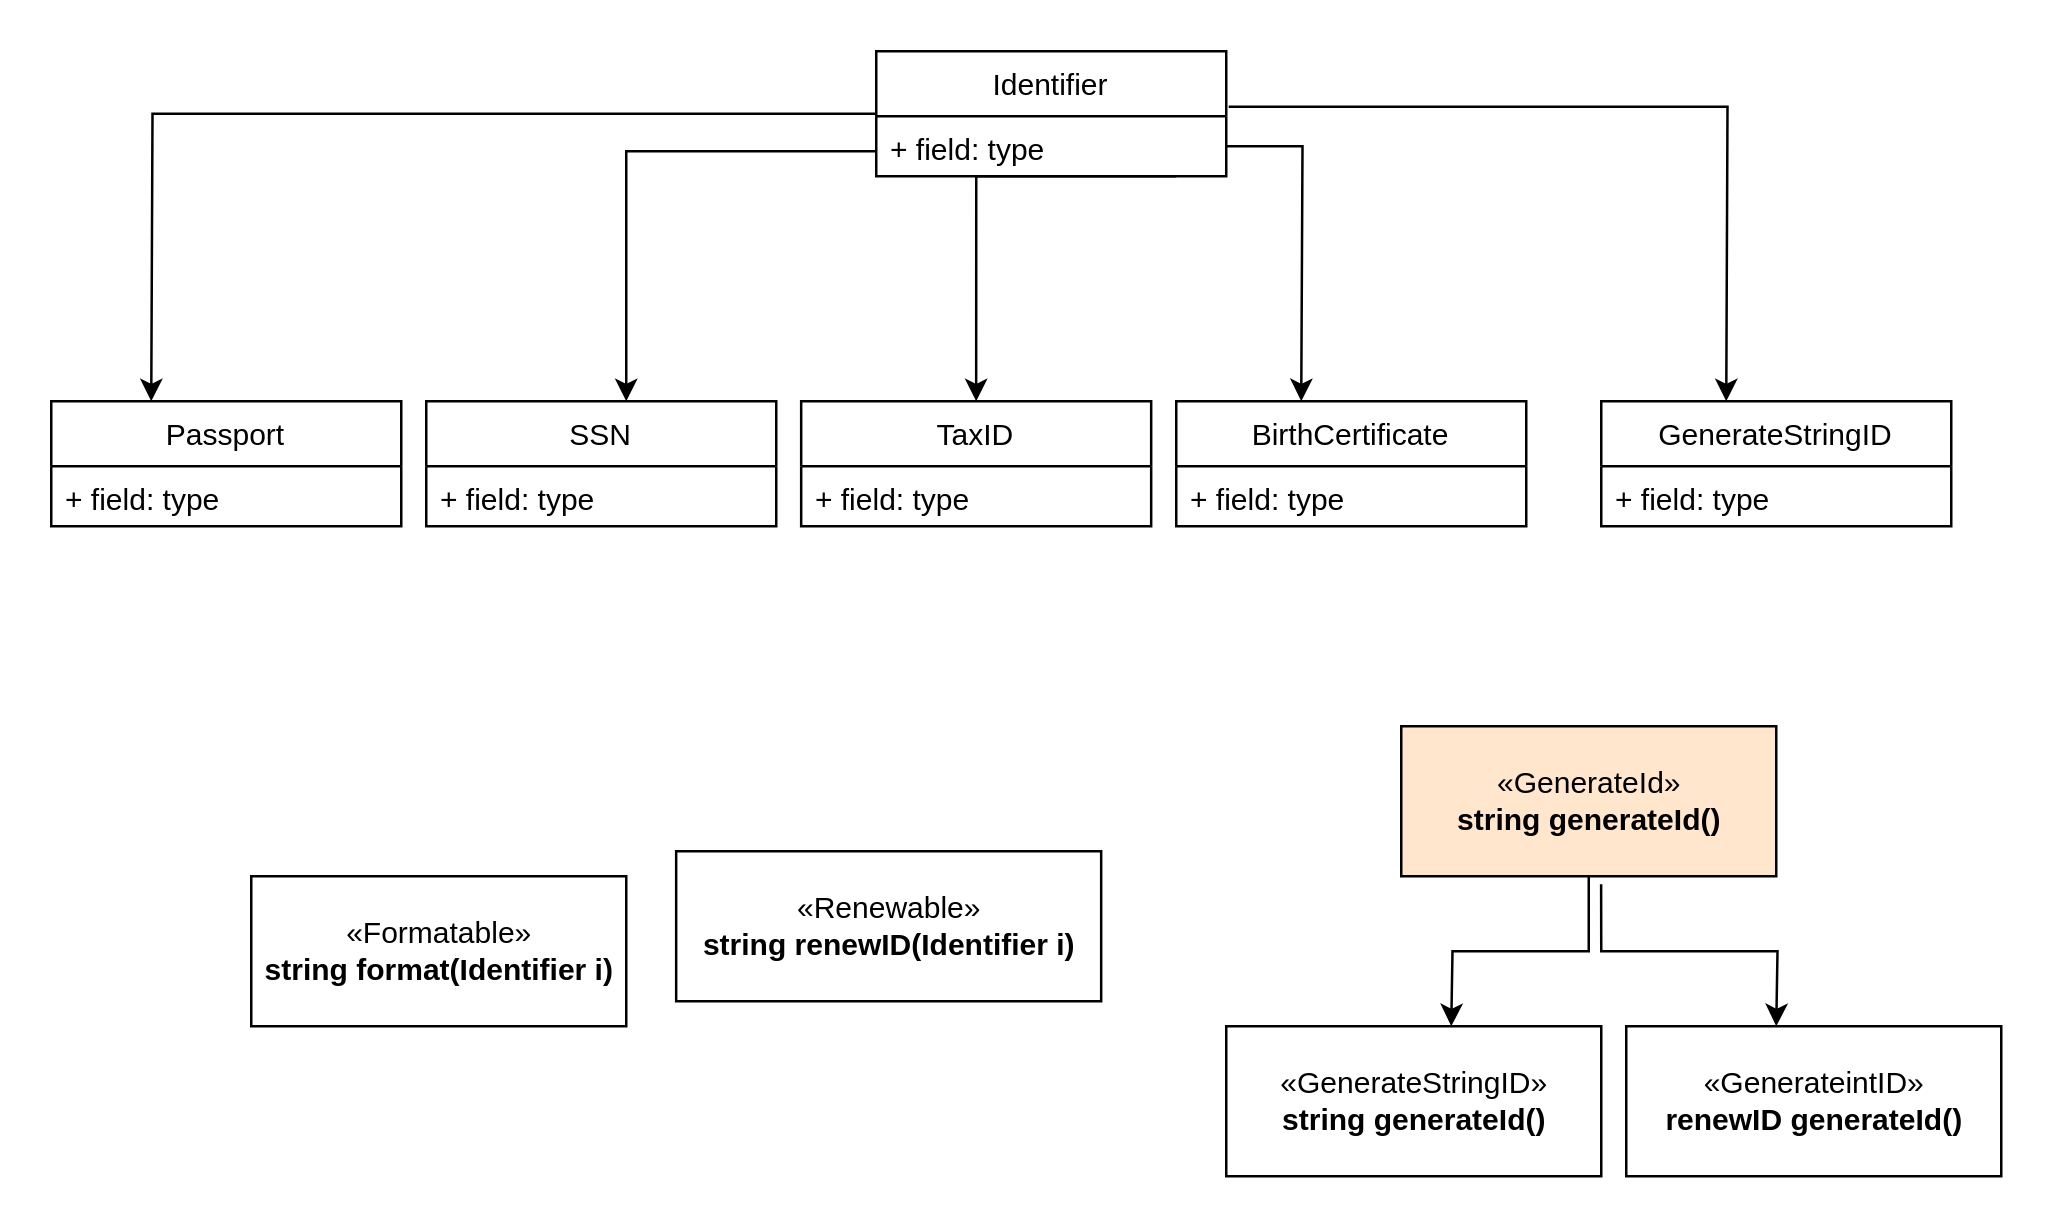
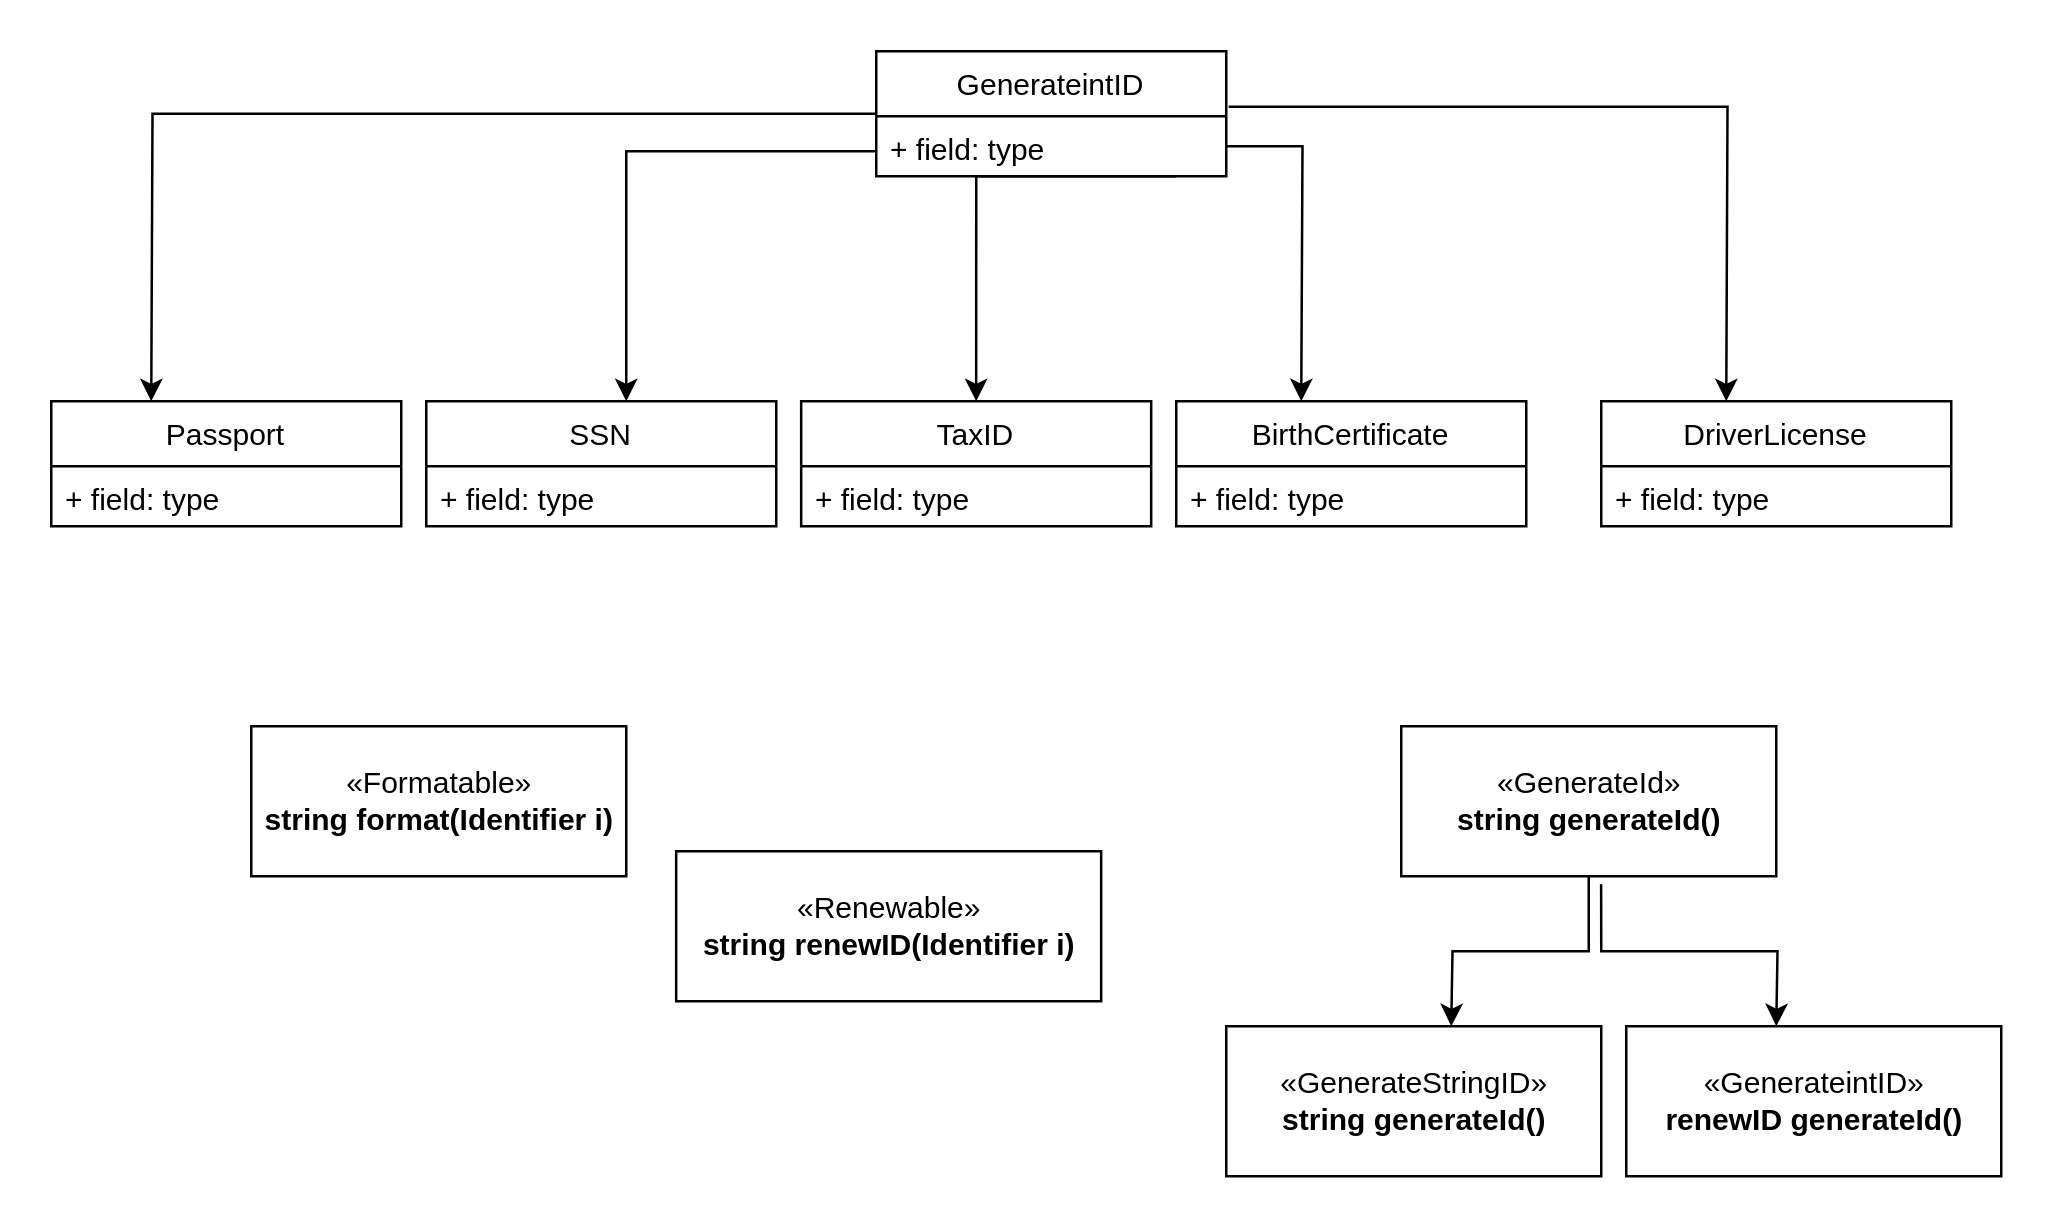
(1050, 85) -> (1050, 85)
(1775, 435) -> (1775, 435)
(1589, 801) -> (1589, 801)
(439, 951) -> (439, 801)
